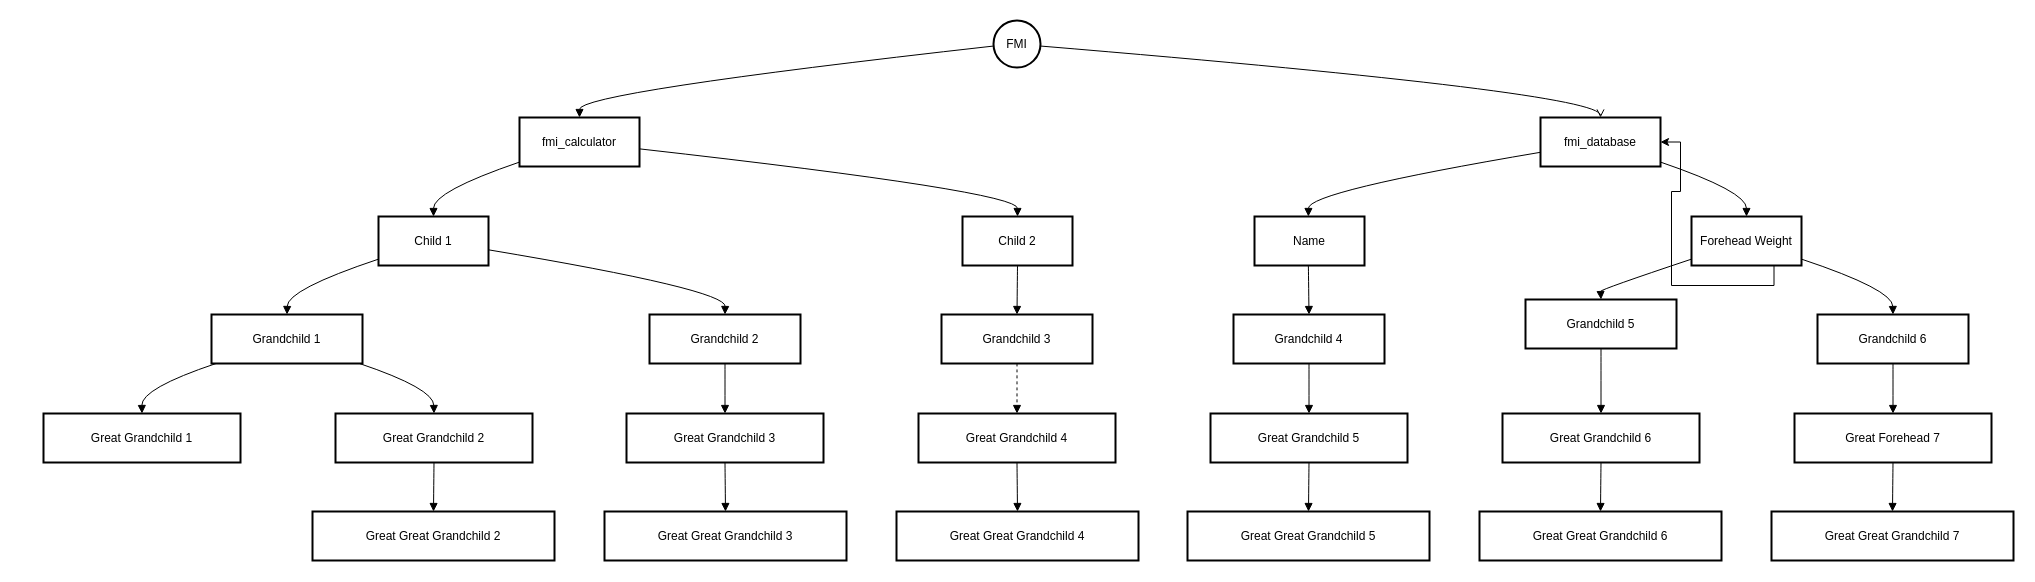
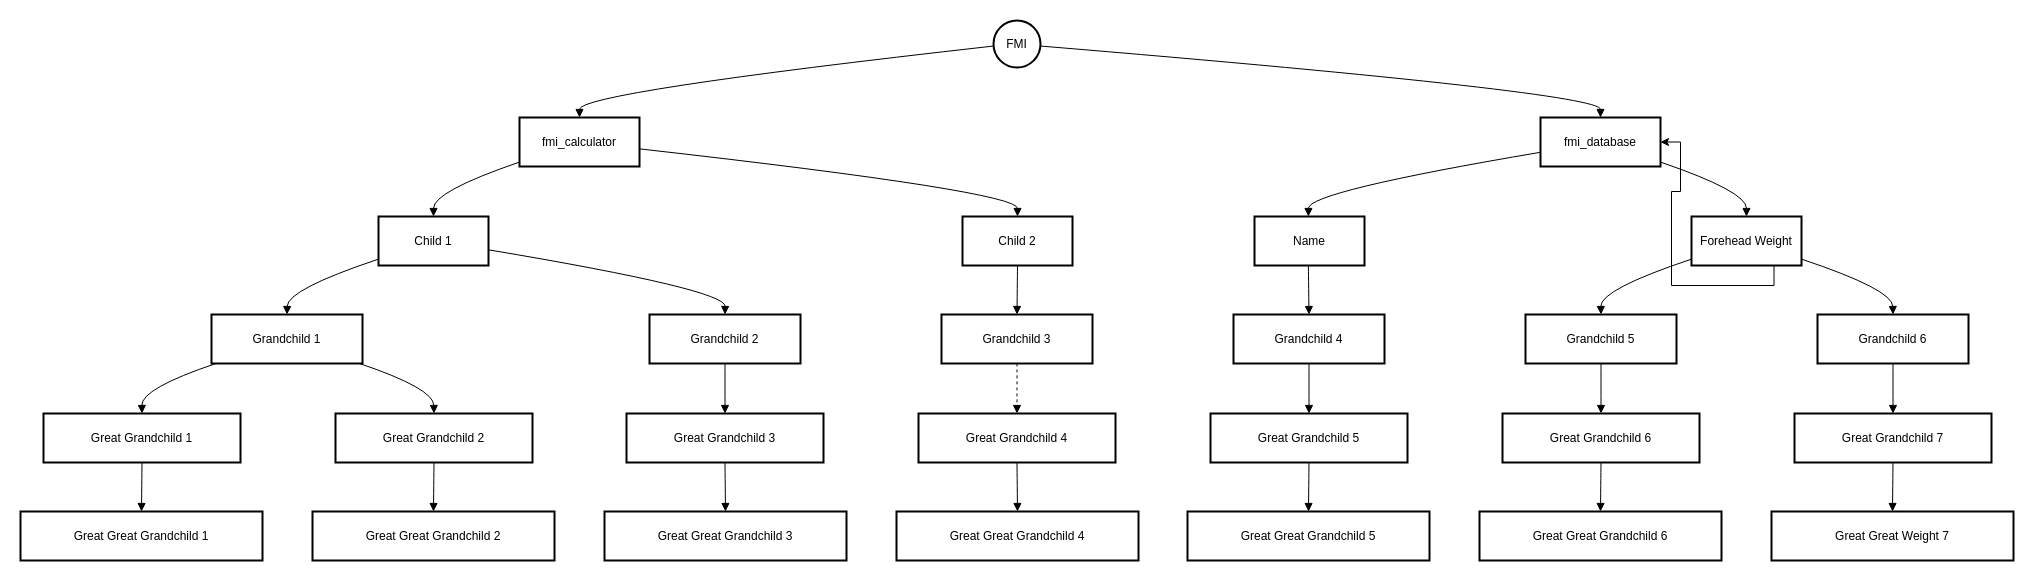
(1458, 86) -> (1458, 85)
(1601, 324) -> (1601, 339)
(1893, 439) -> (1893, 439)
none -> (142, 483)
none -> (142, 536)
(1893, 537) -> (1893, 537)
